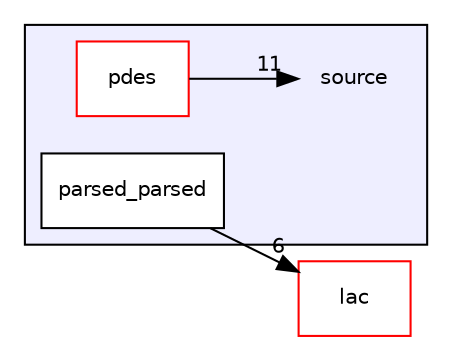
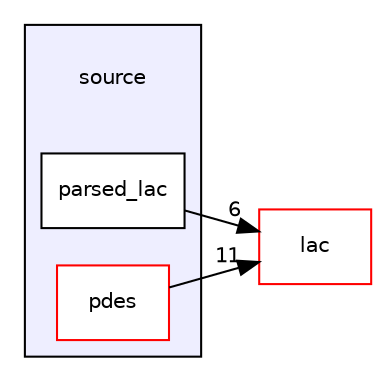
(233, 79) -> (214, 275)
(133, 191) -> (113, 191)
